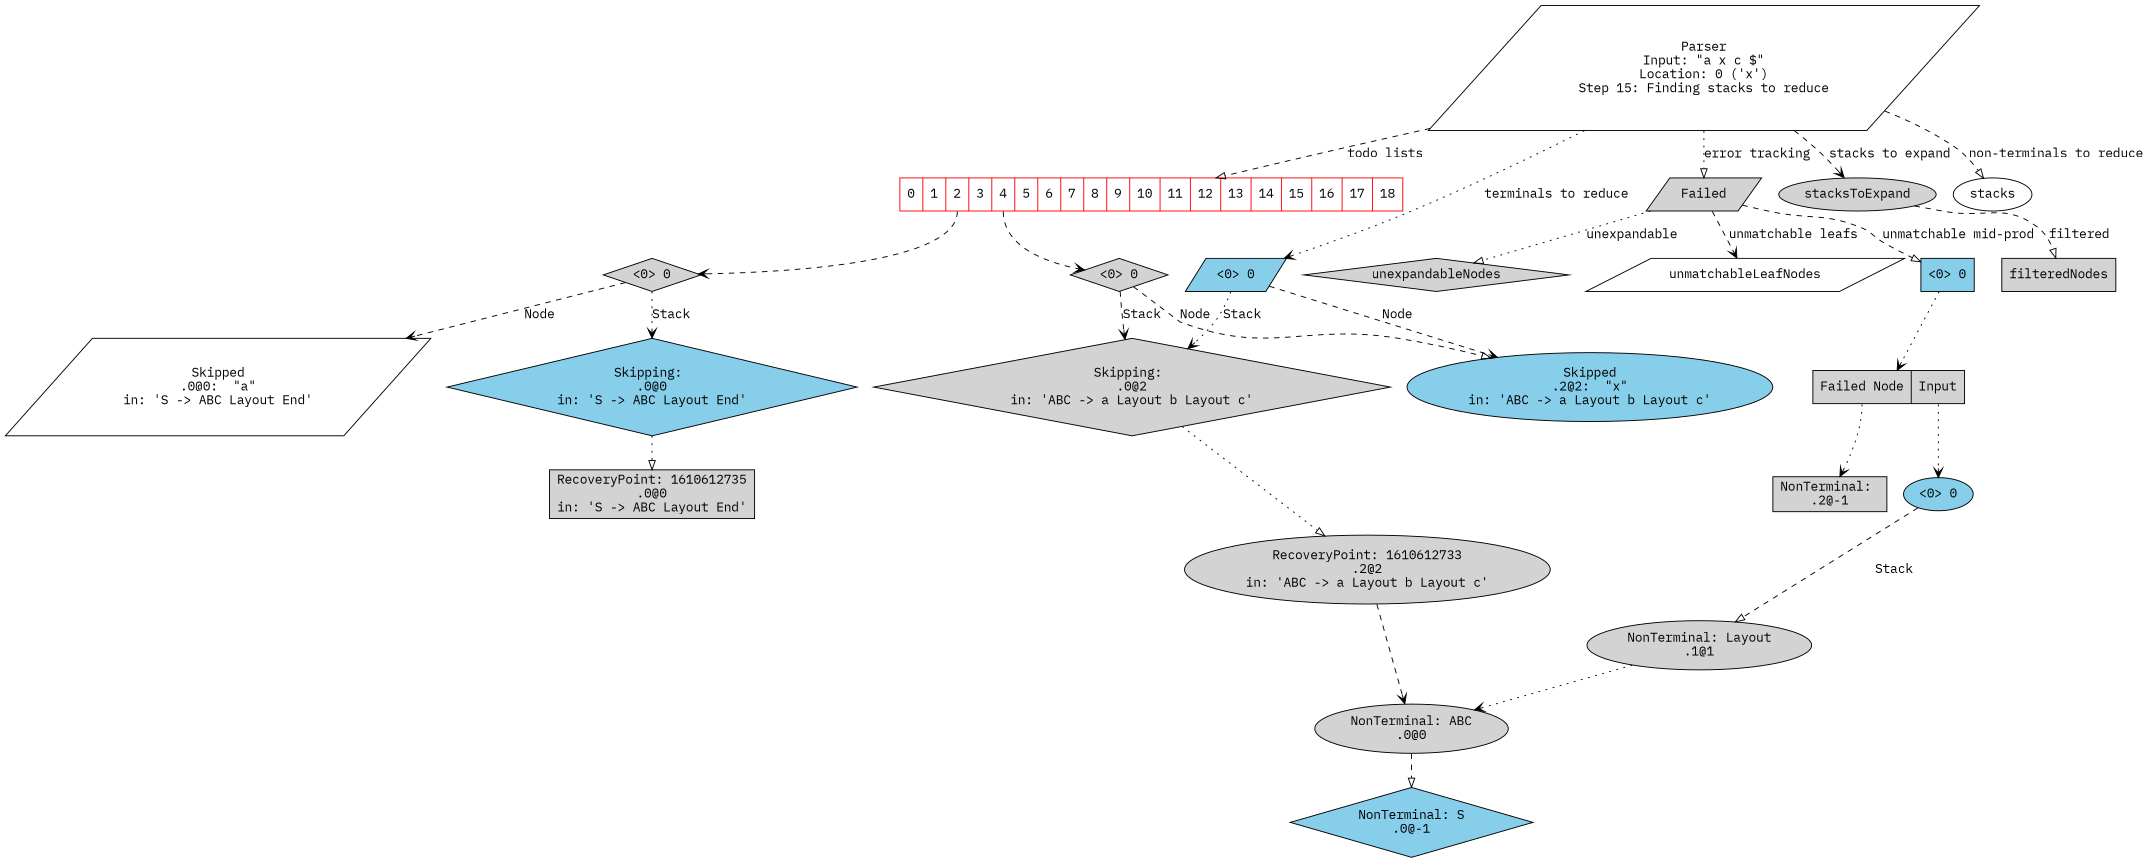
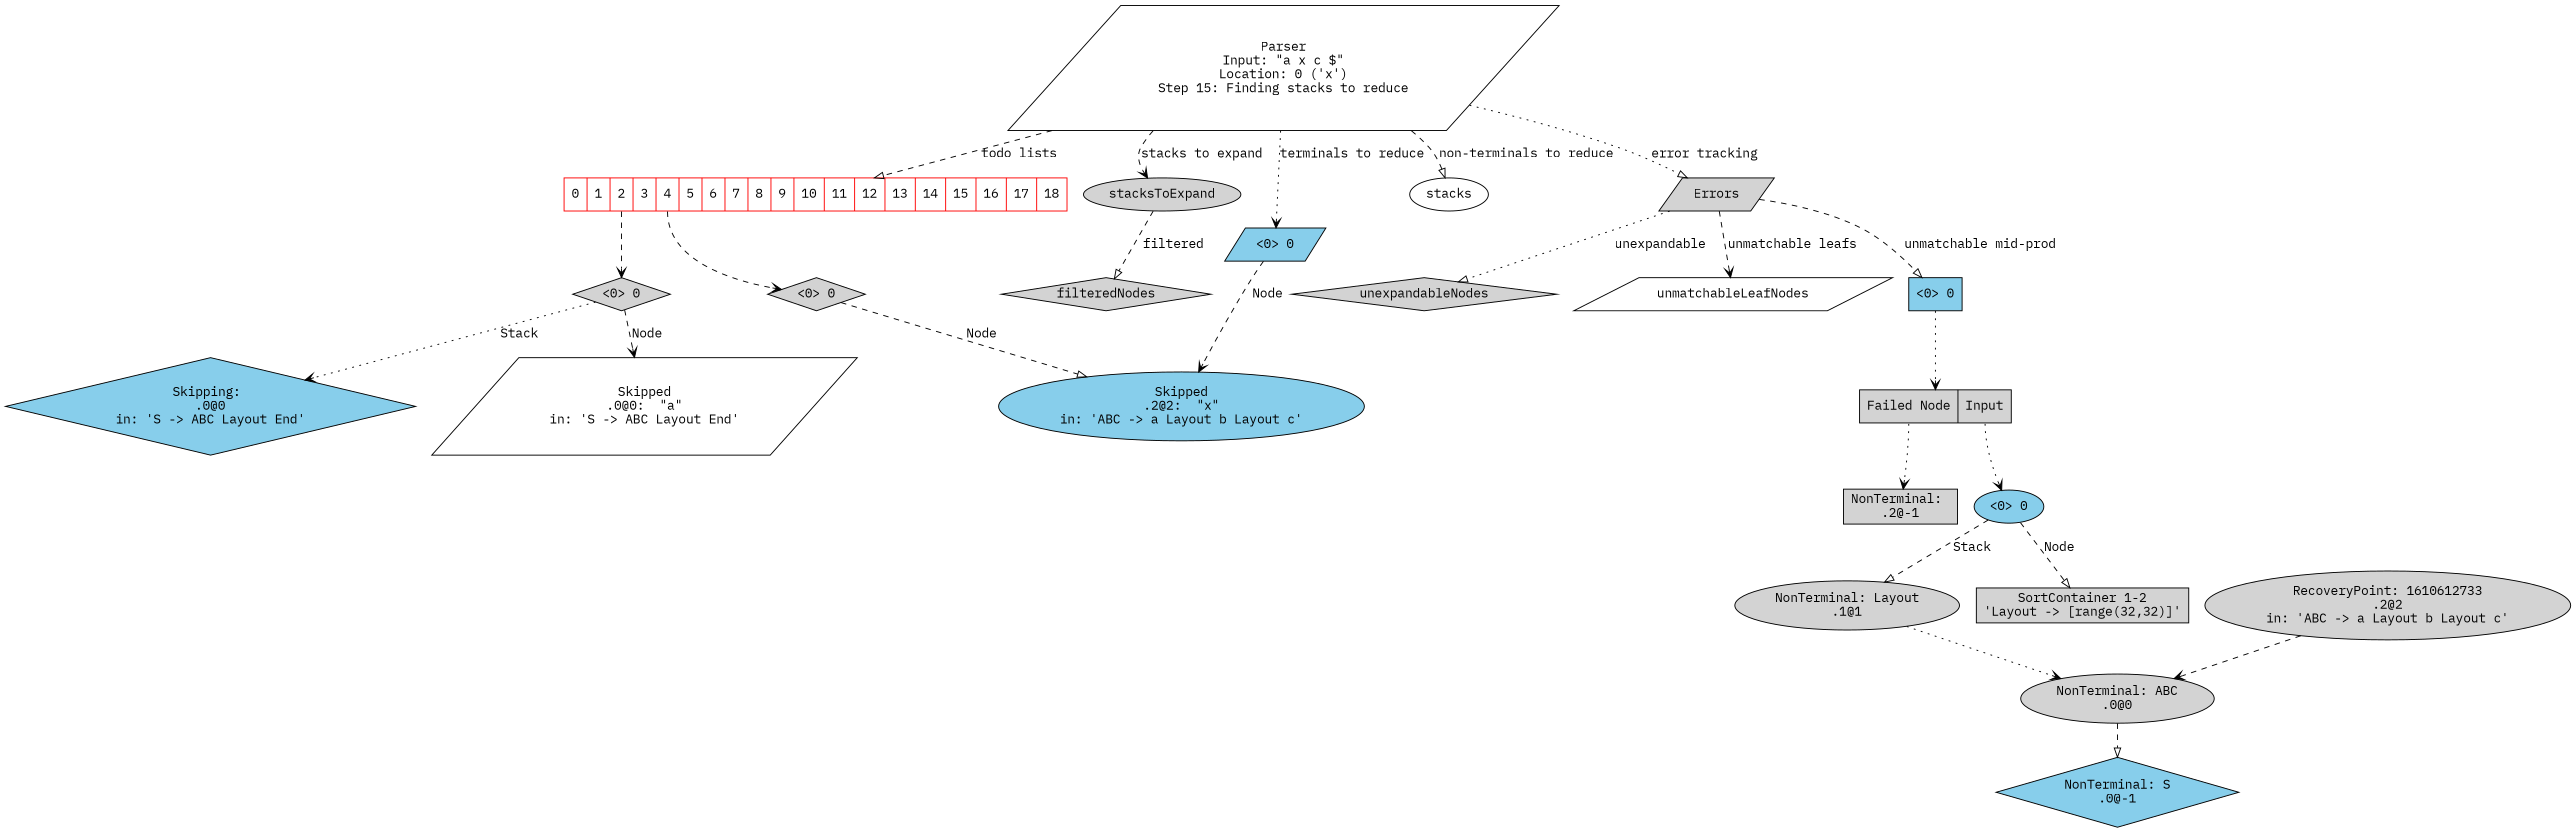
(1704, 194) -> (1717, 194)
(2059, 275) -> (1106, 294)
(1132, 387) -> none
(652, 494) -> none
none -> (2083, 605)
